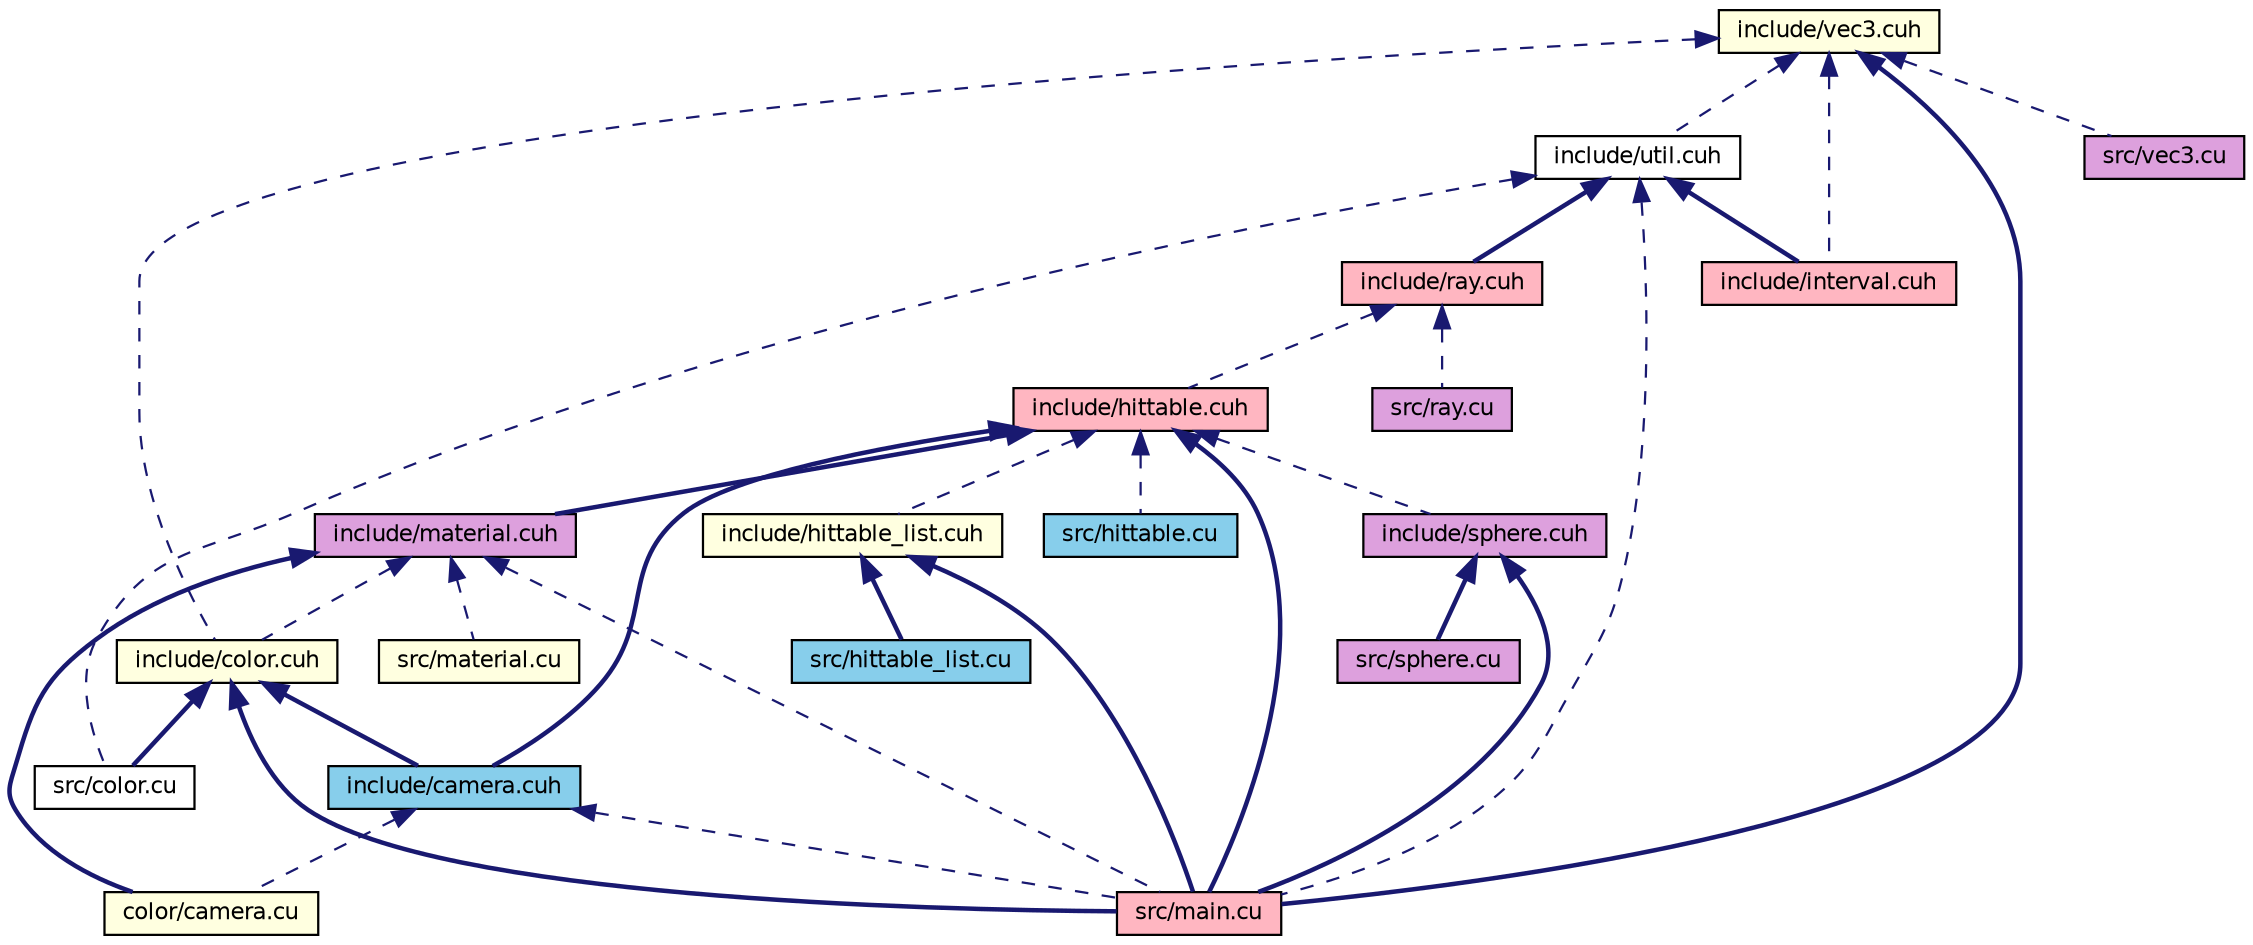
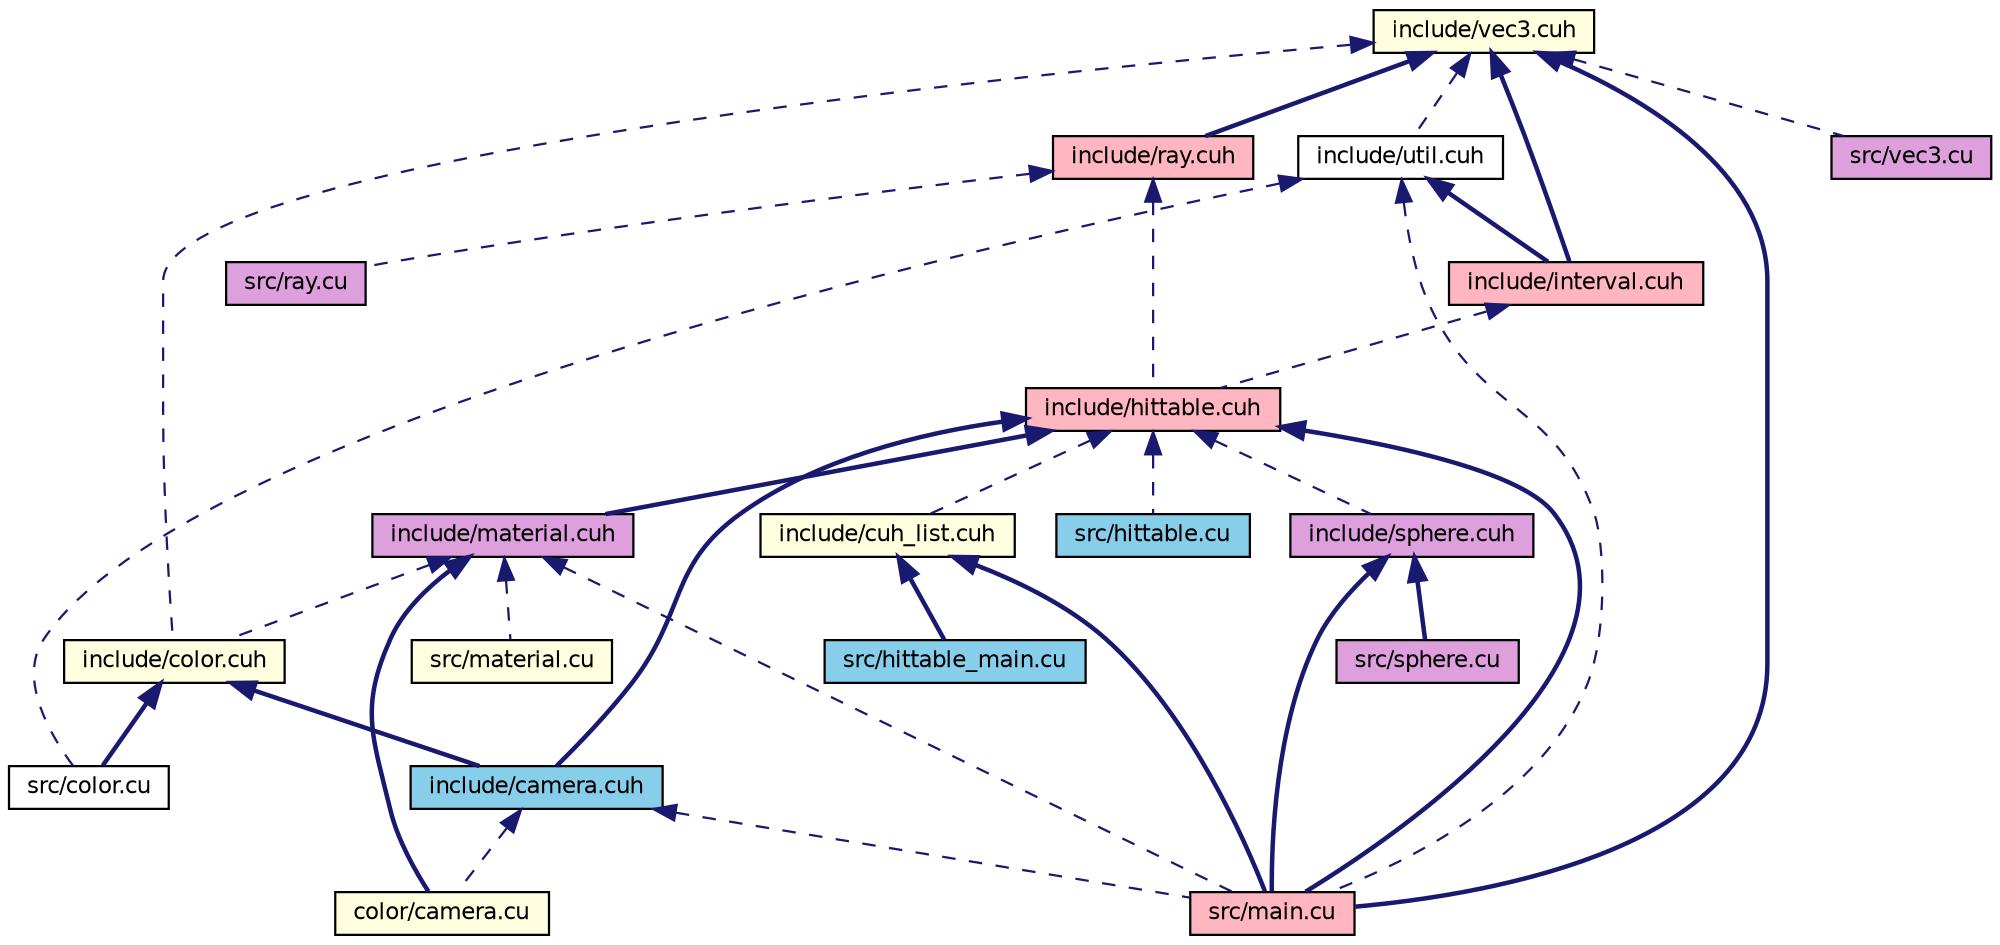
(1829, 169) -> (1536, 167)
(1530, 227) -> (1308, 99)
none -> (1353, 350)
(853, 536) -> (888, 536)
(911, 662) -> (955, 662)
(644, 888) -> none
